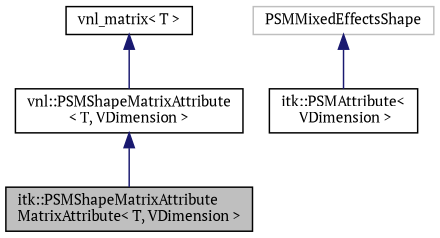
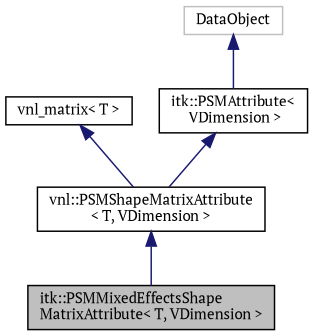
(344, 21) -> (233, 21)
none -> (187, 166)
(129, 209) -> (151, 308)
